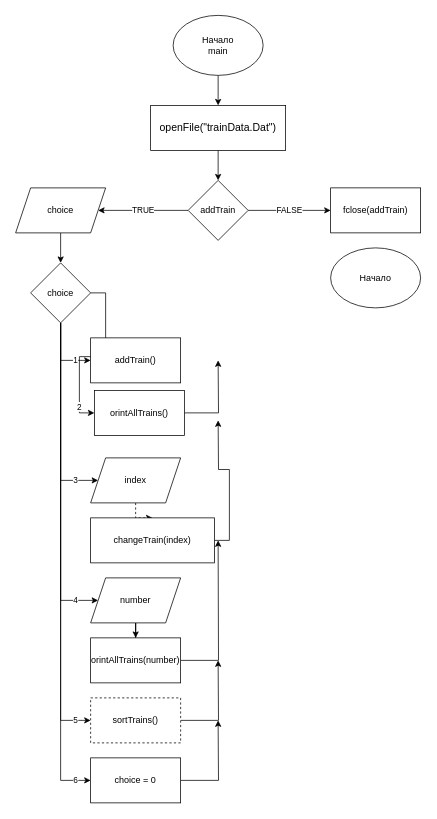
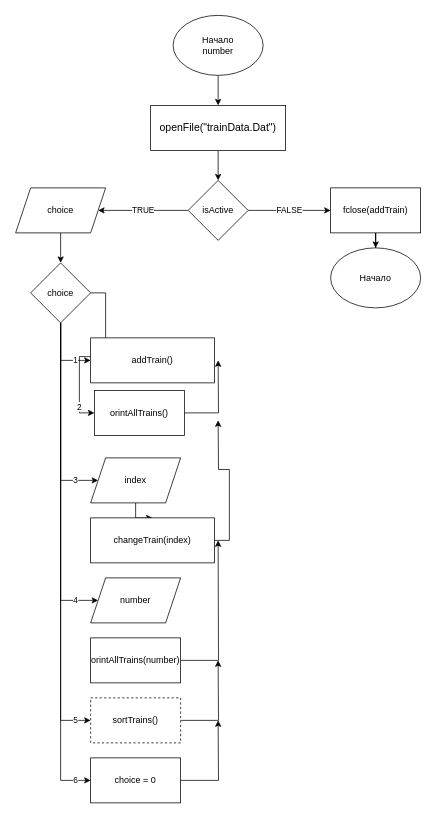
(218, 45) -> (218, 45)
(218, 210) -> (218, 210)
none -> (375, 243)
(135, 360) -> (152, 360)
(135, 510) -> (135, 510)
(135, 633) -> none
